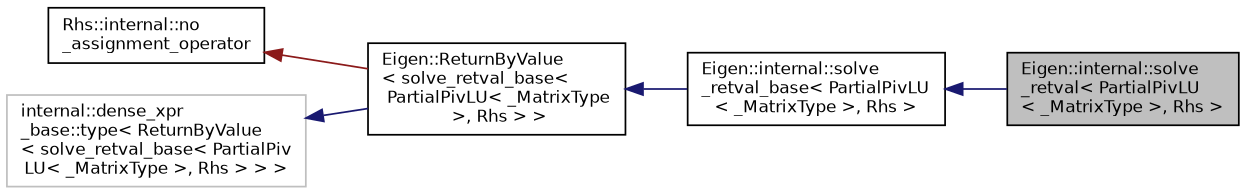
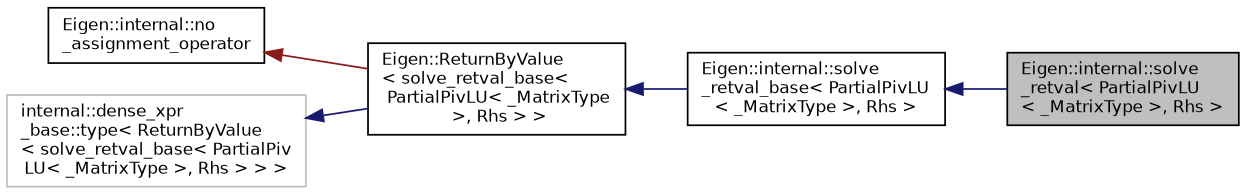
(156, 35) -> (156, 35)
